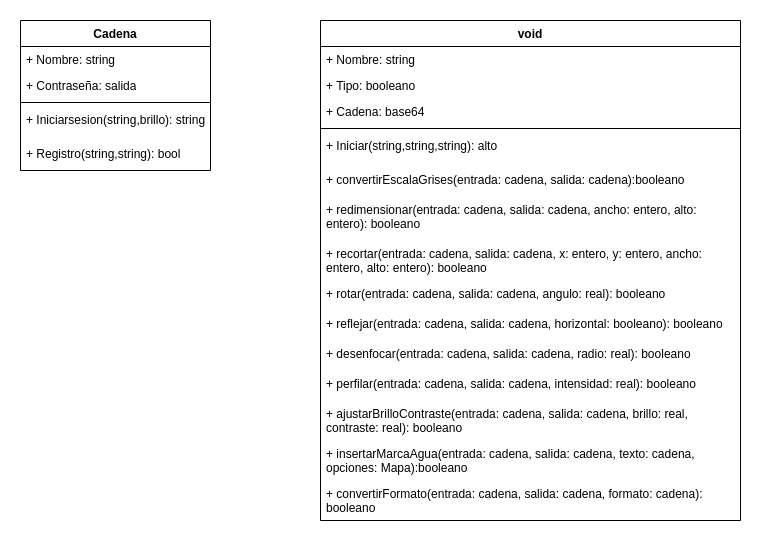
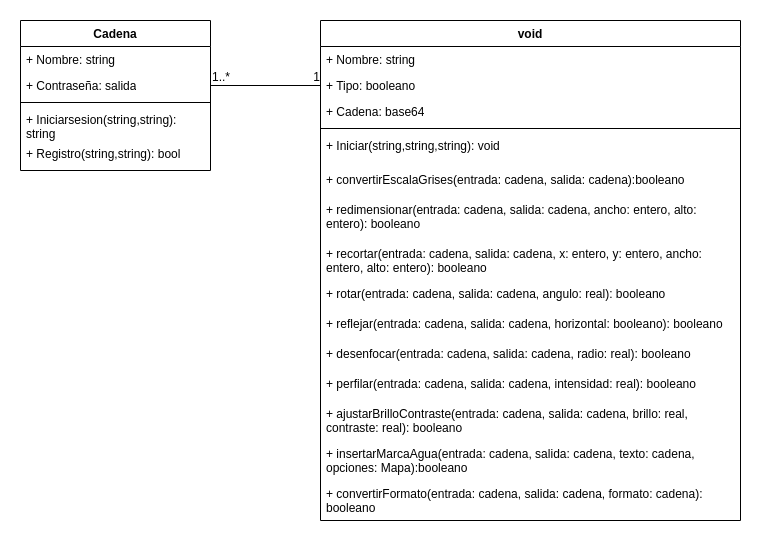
none -> (265, 86)
(117, 128) -> (117, 128)
(434, 147) -> (434, 147)
